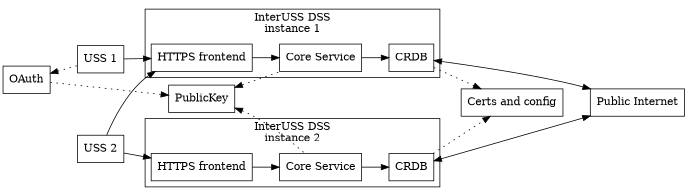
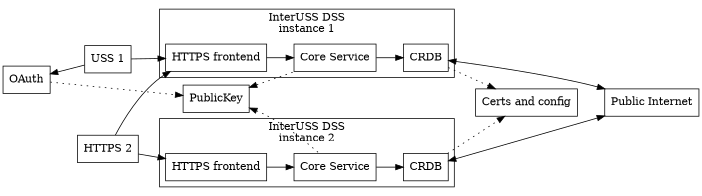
(68, 68) -> (71, 69)
(101, 149) -> (108, 149)
